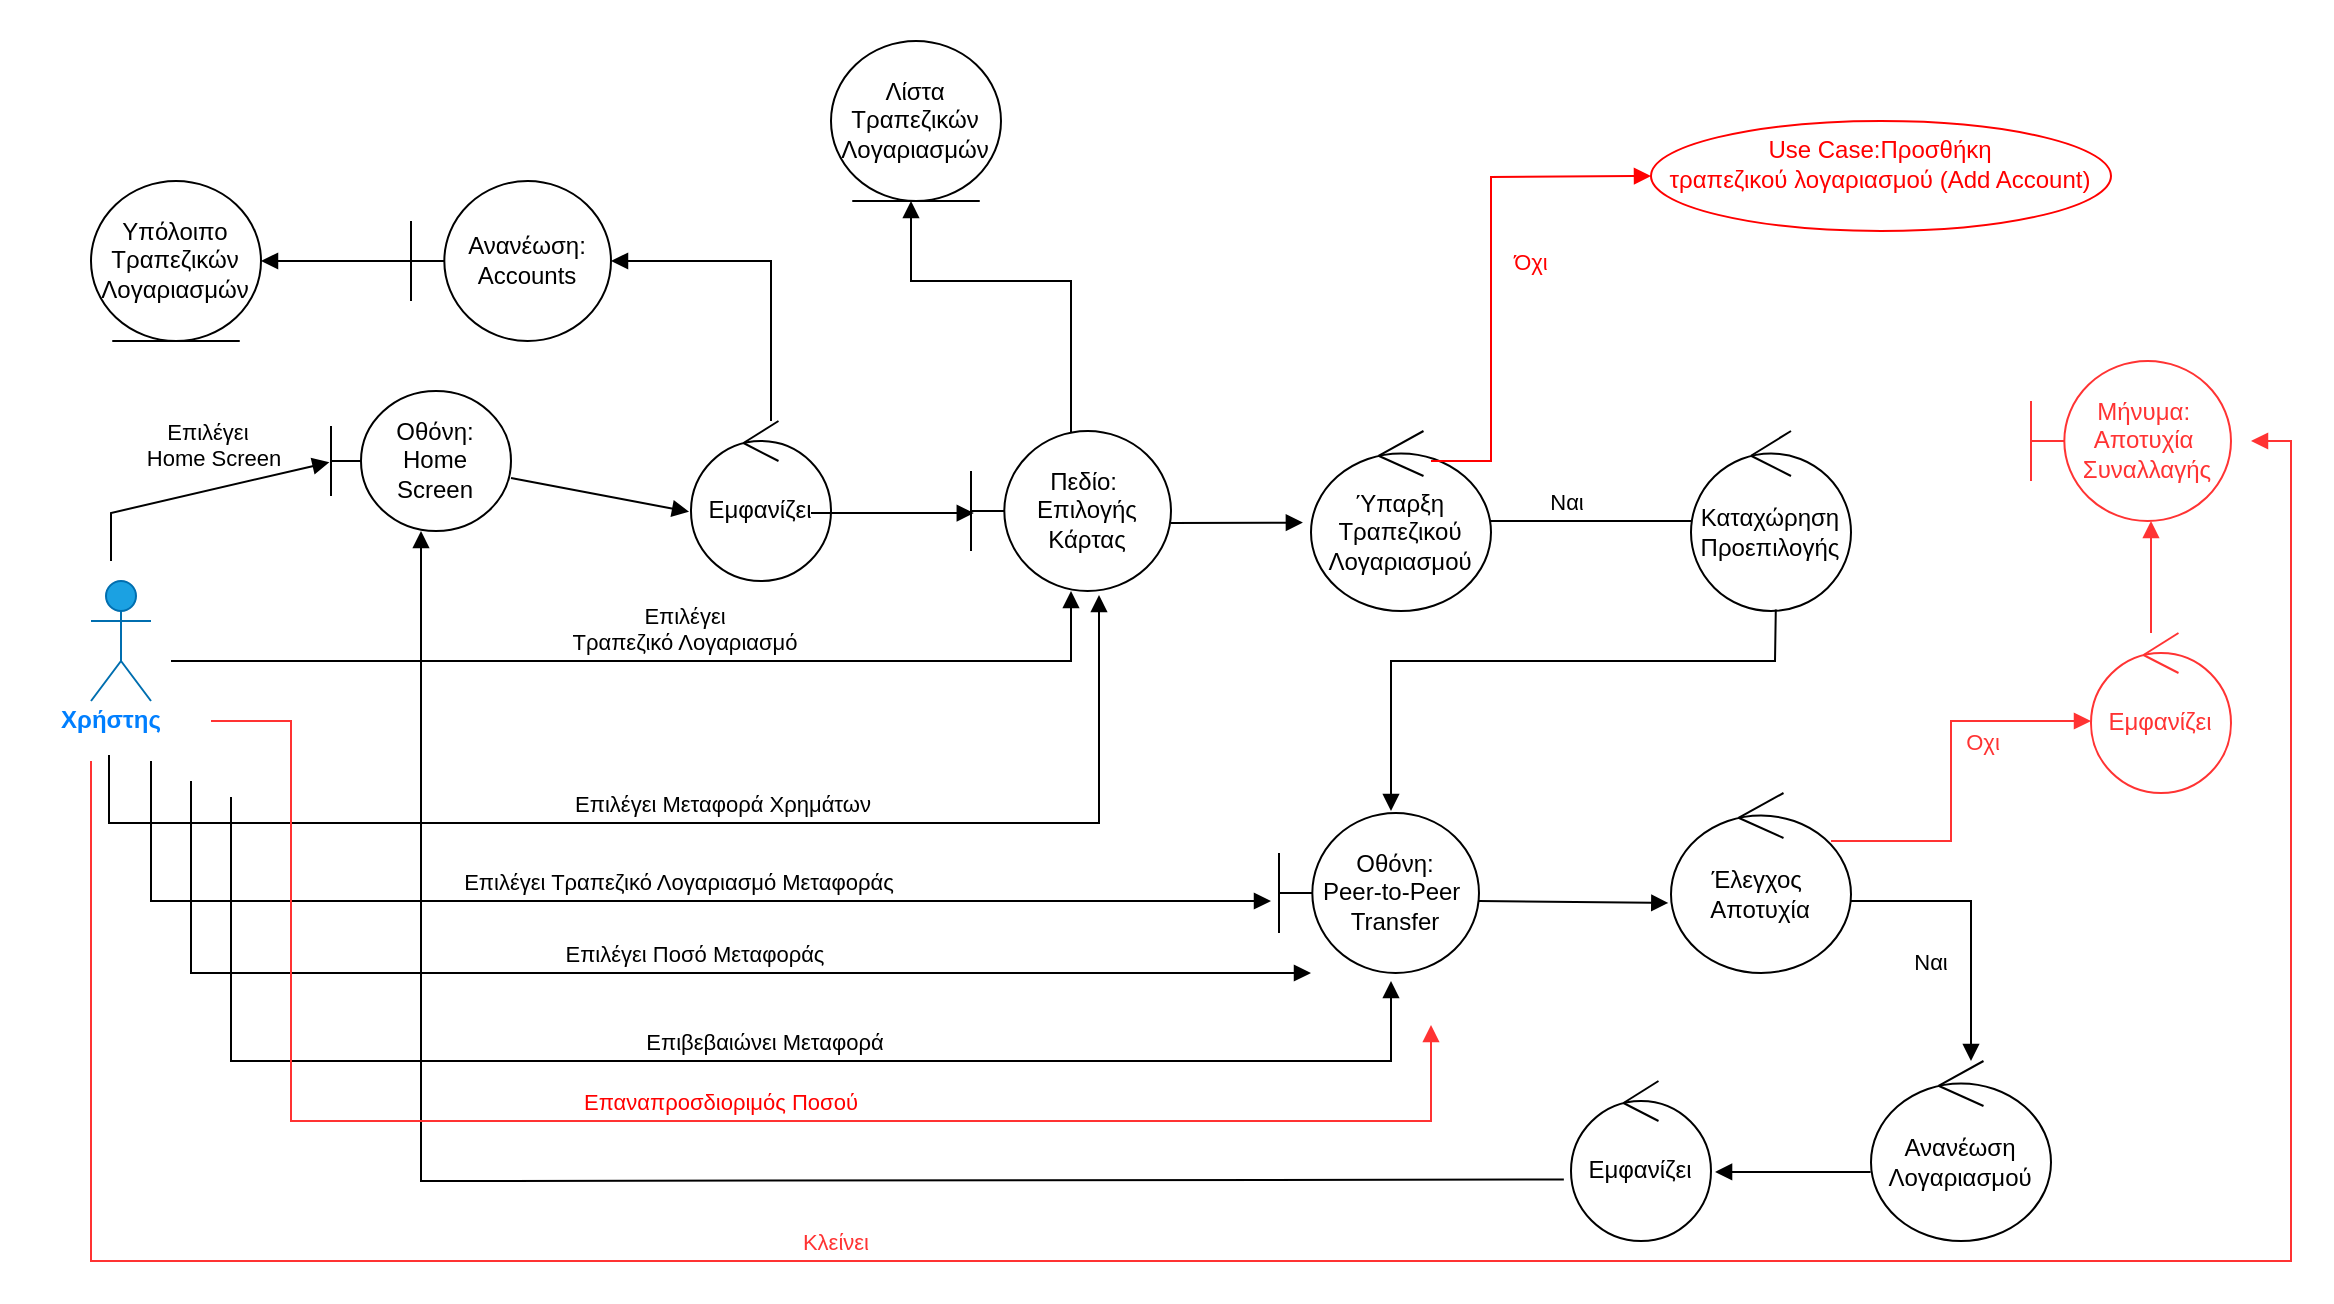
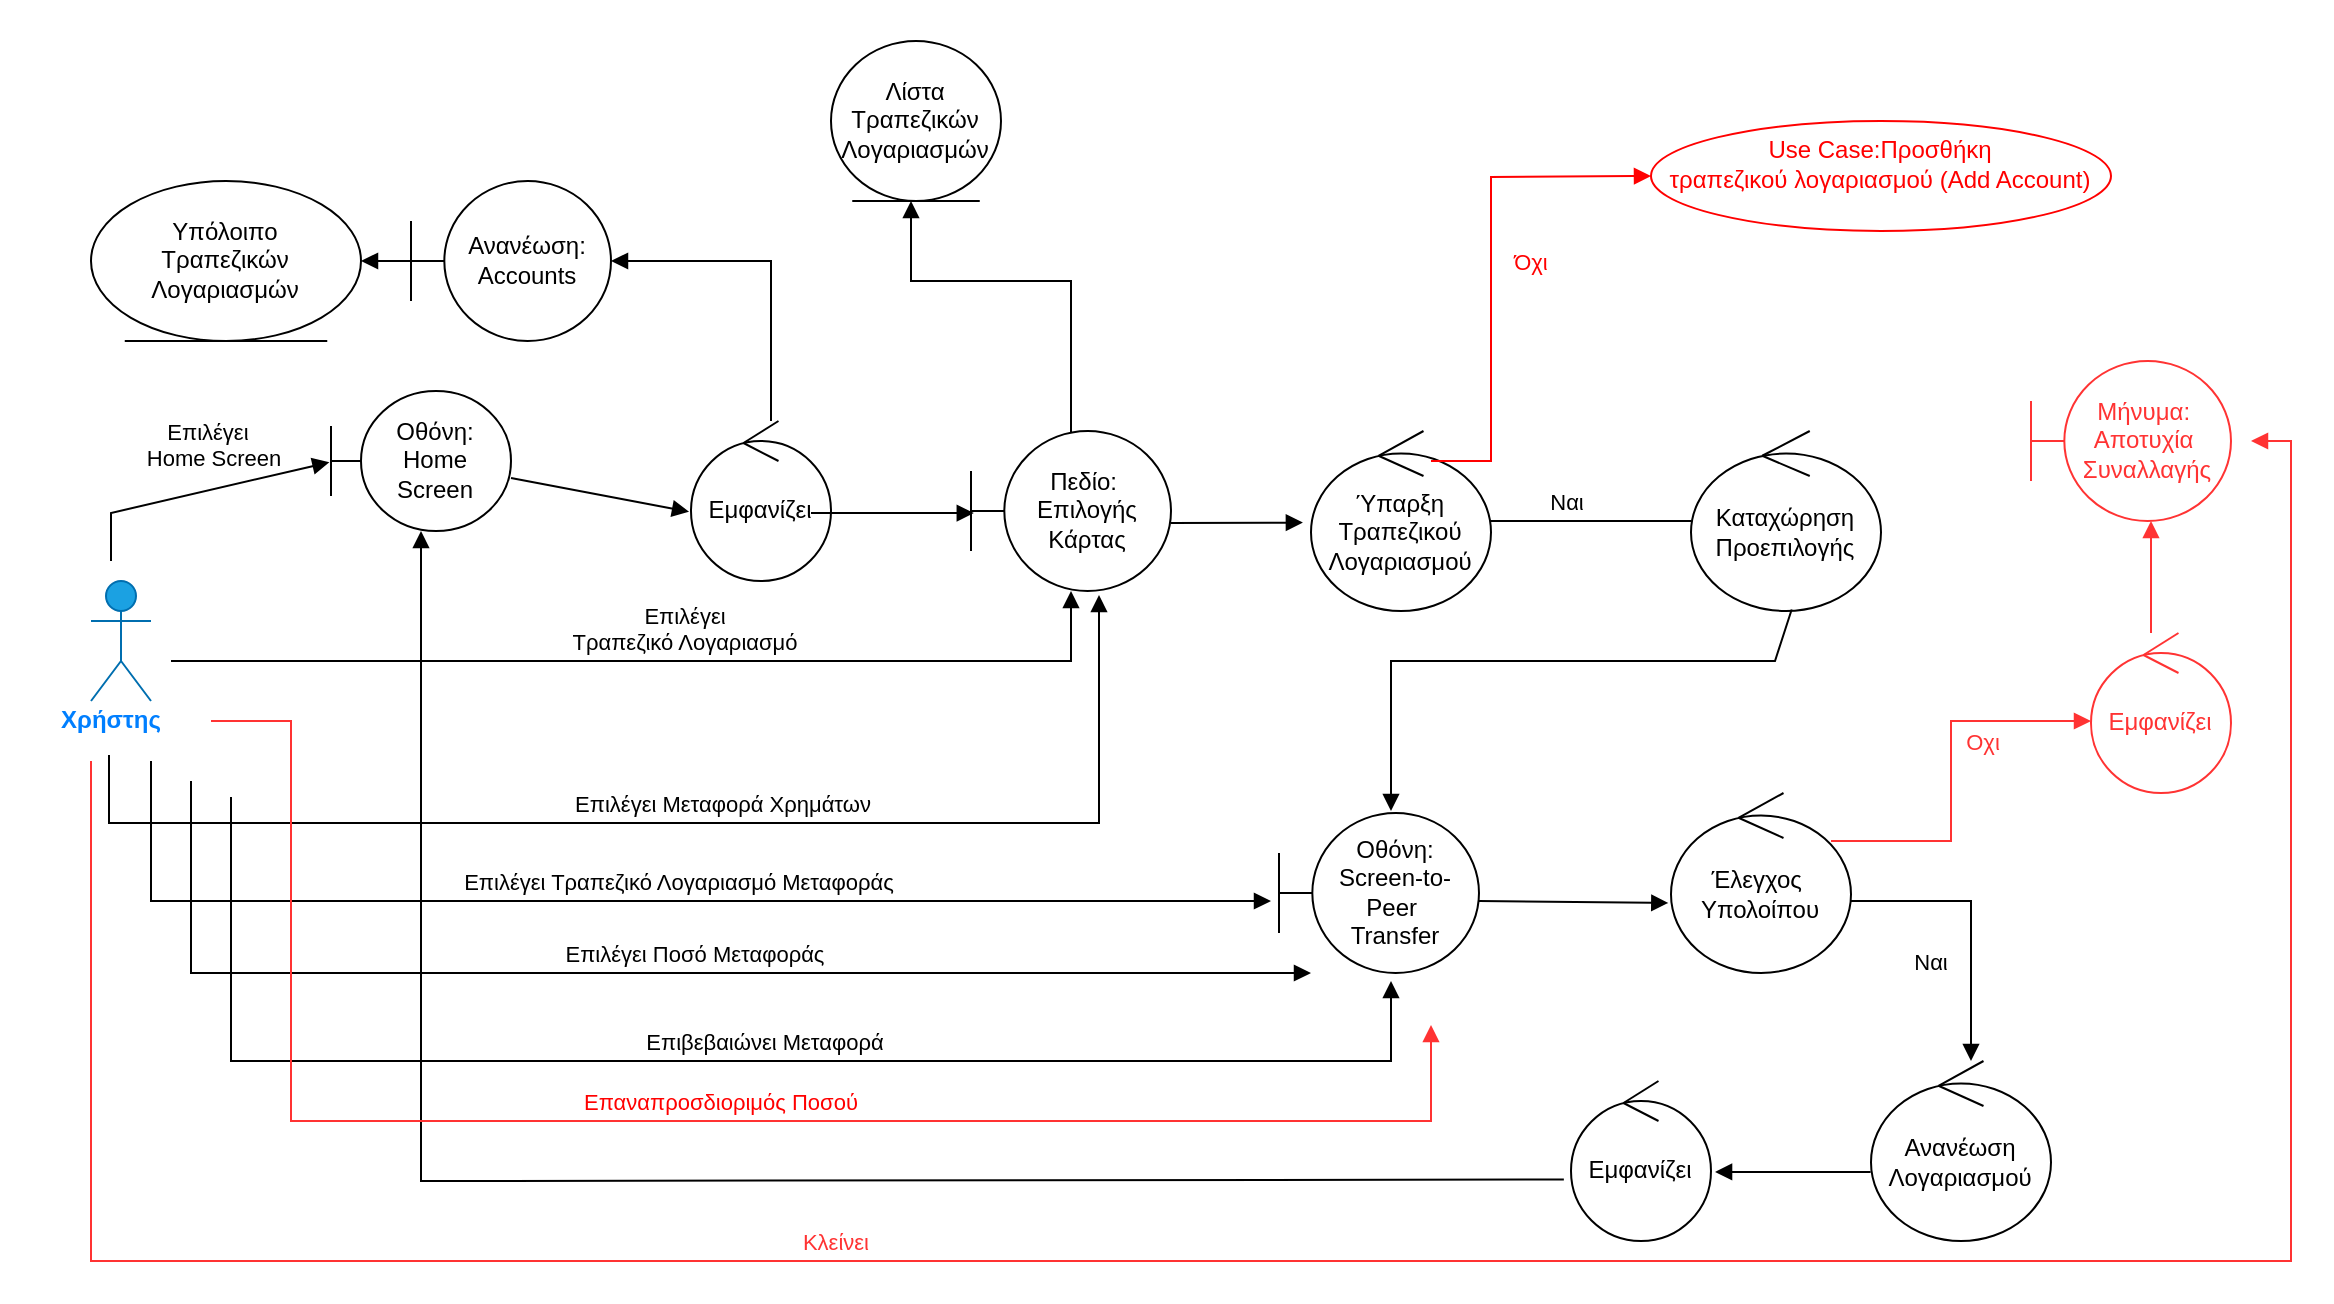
(176, 261) -> (226, 261)
(1771, 521) -> (1786, 521)
(1396, 893) -> (1396, 893)
(1761, 895) -> (1761, 895)
